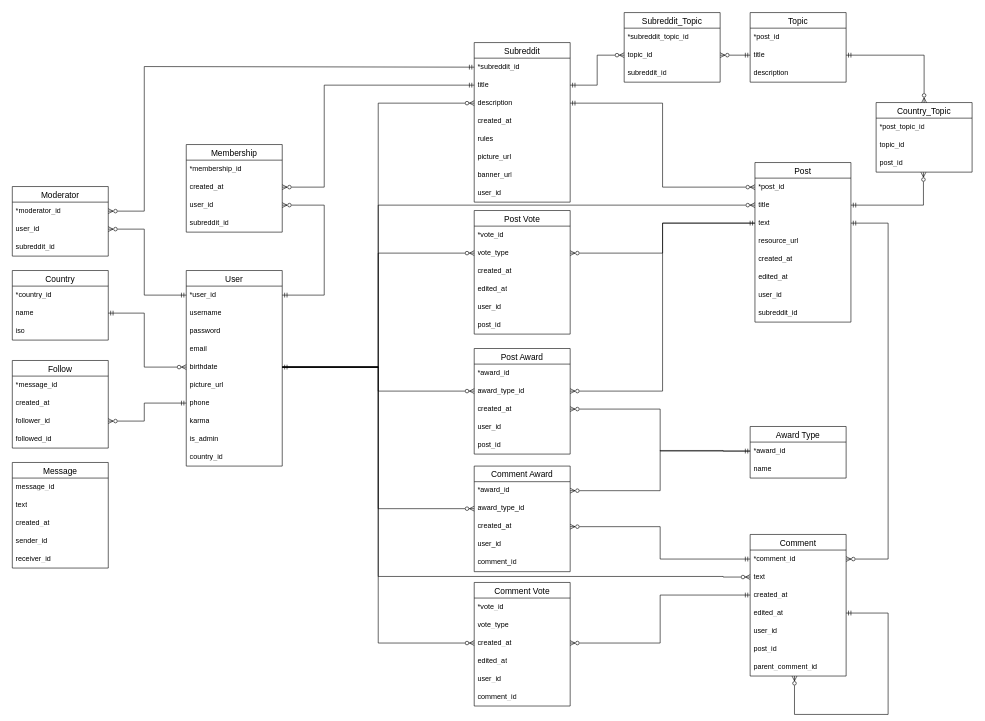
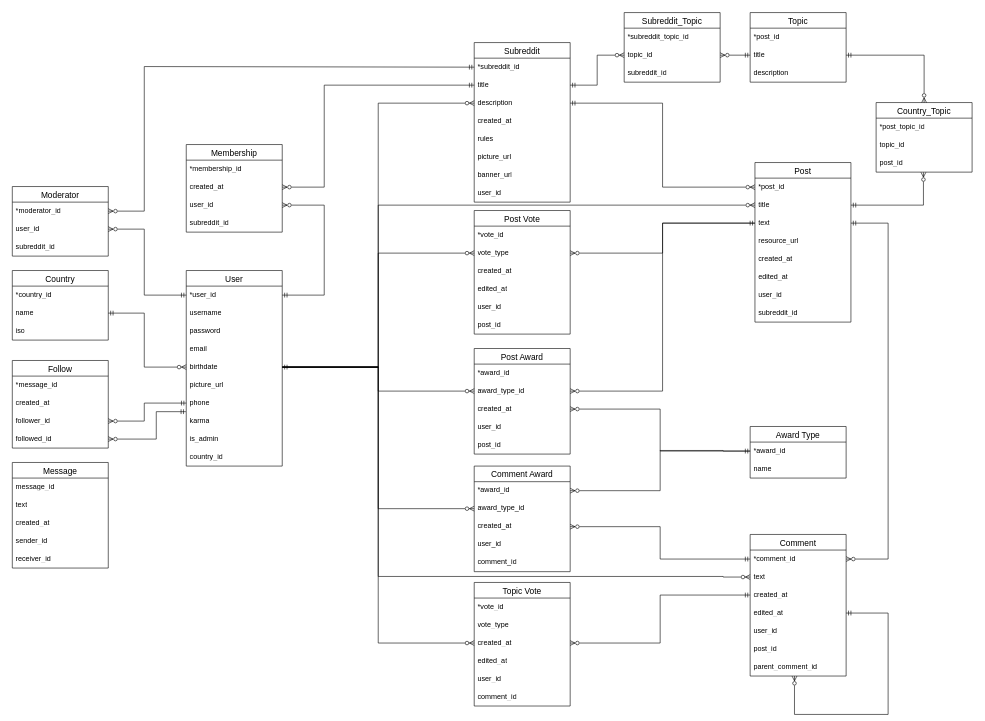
none -> (156, 412)
(522, 591) -> (522, 591)
